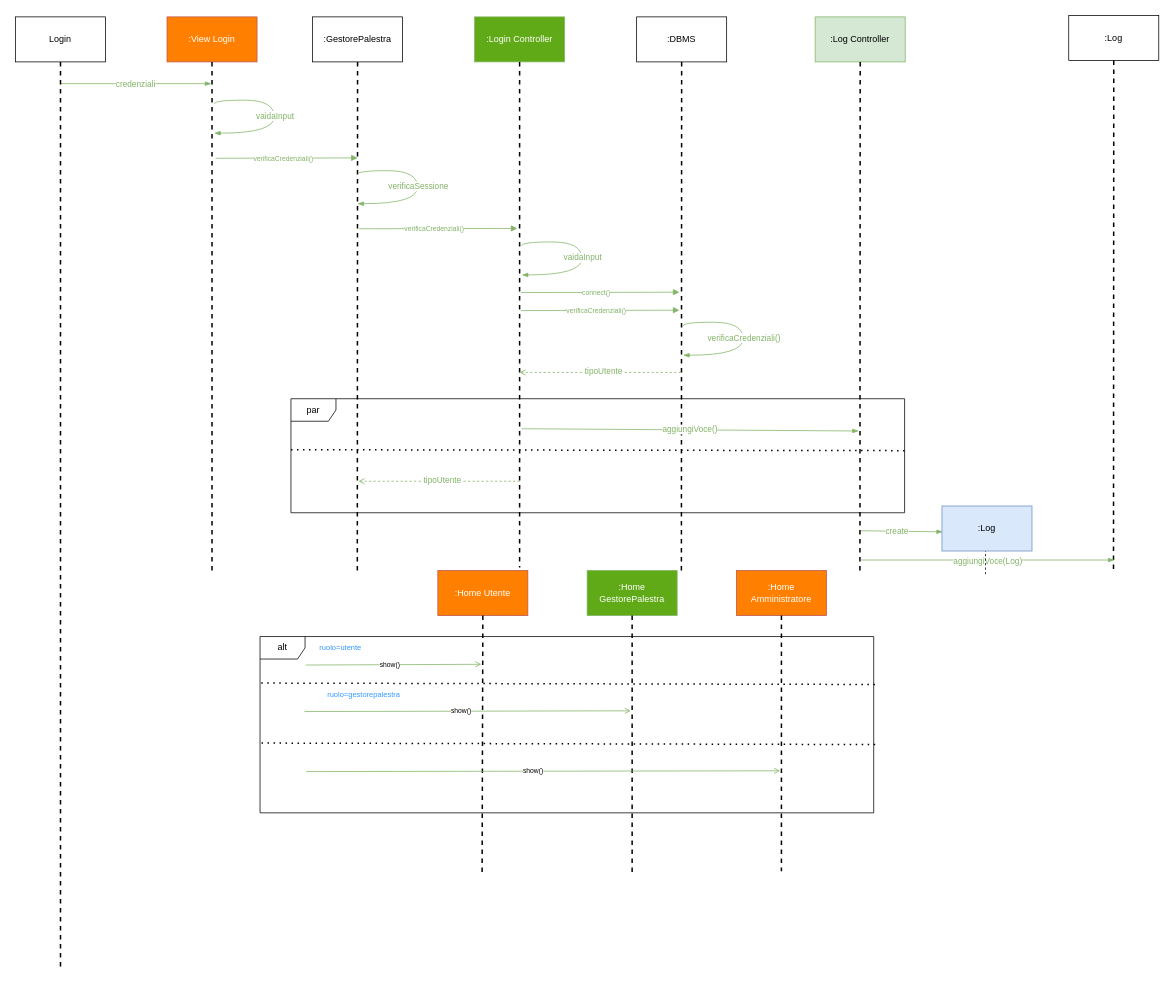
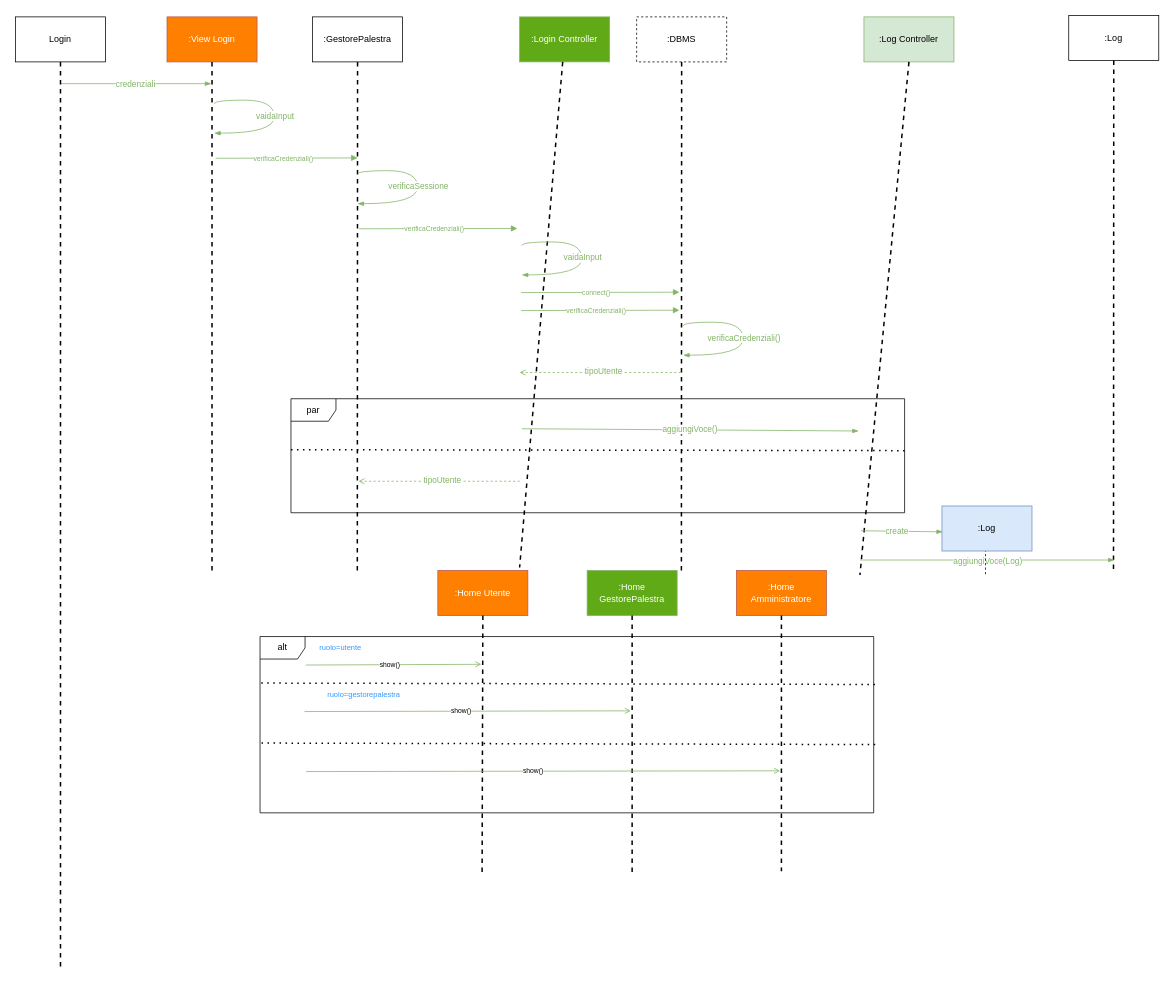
(519, 39) -> (564, 39)
(681, 39) -> (681, 39)
(860, 39) -> (909, 39)
